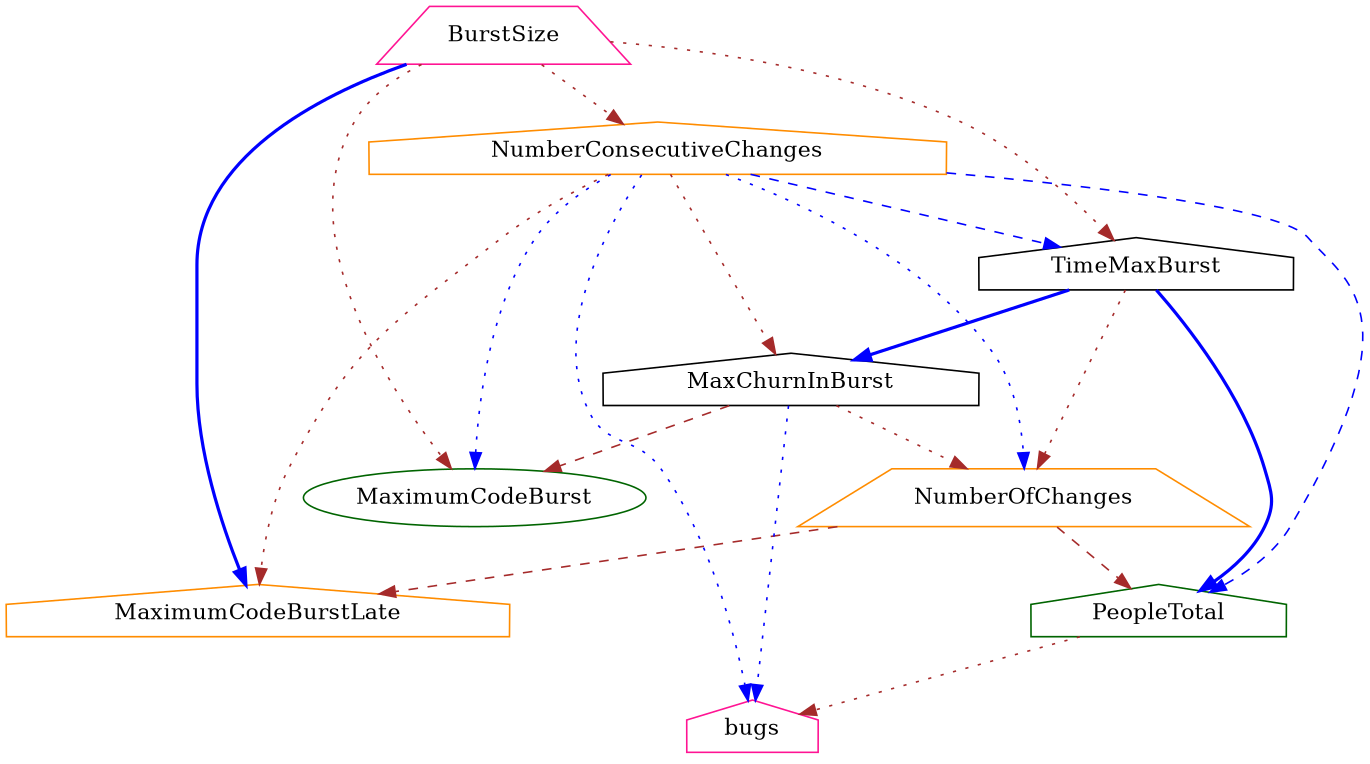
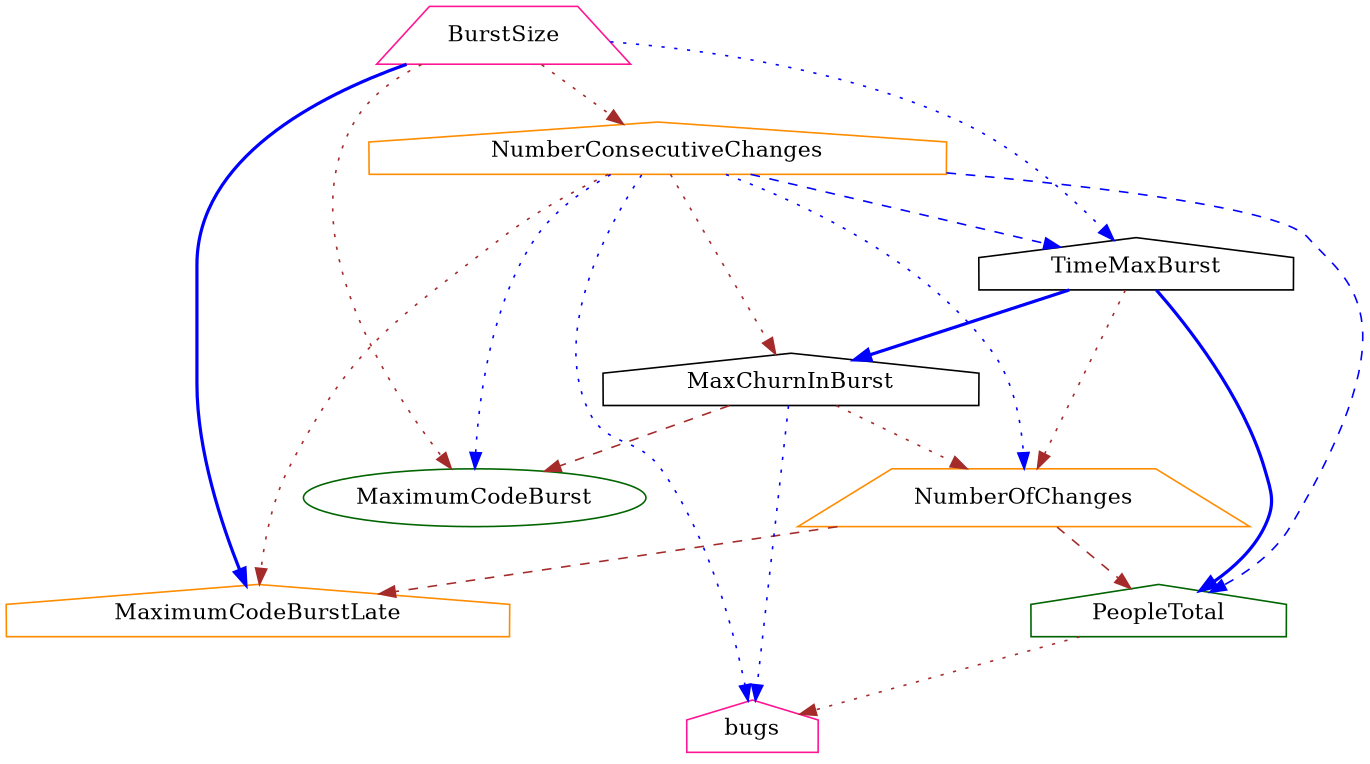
(875, 90) -> (875, 90)
